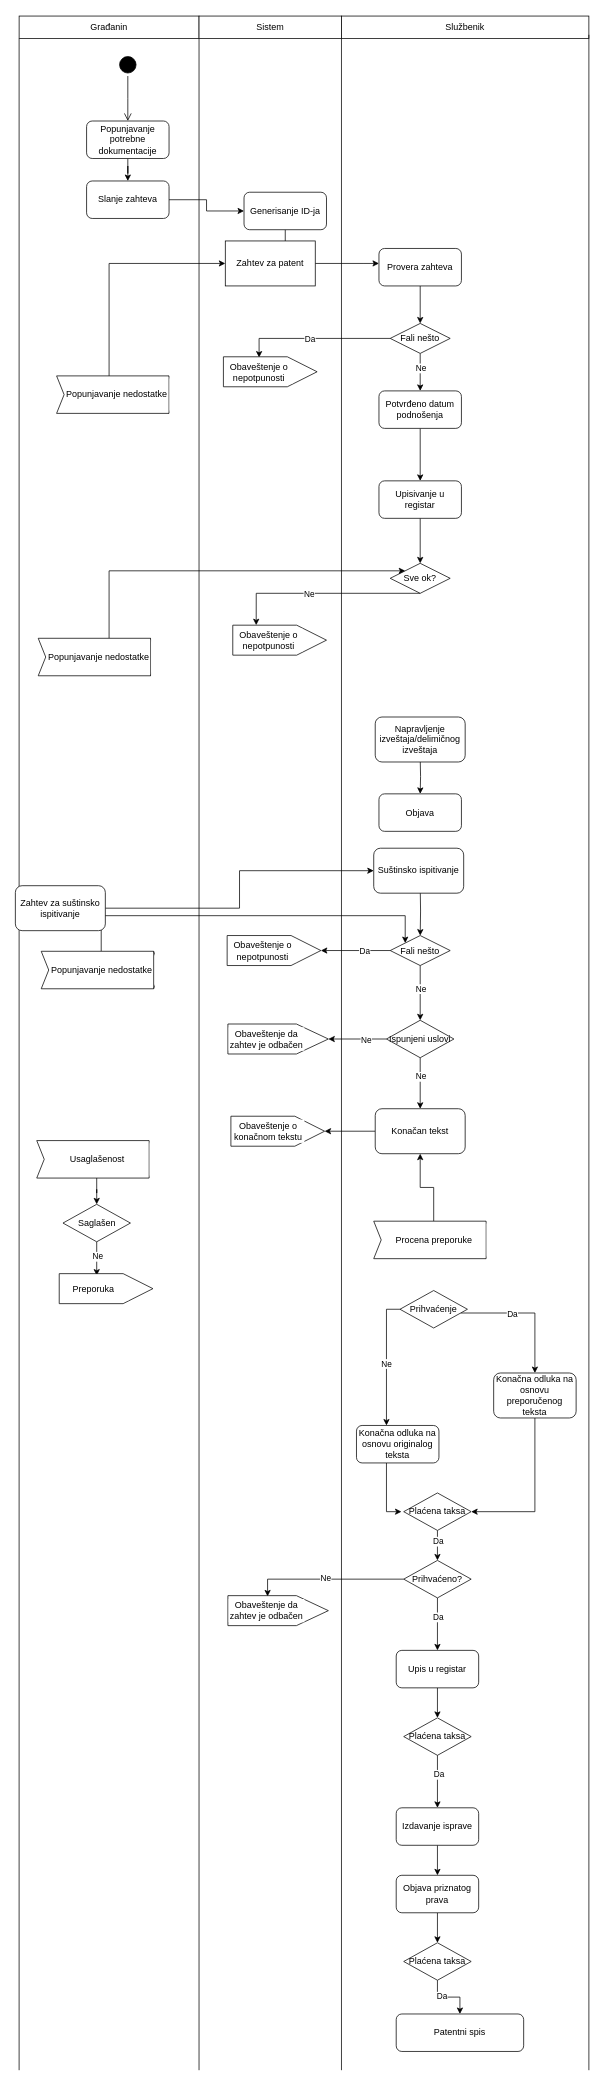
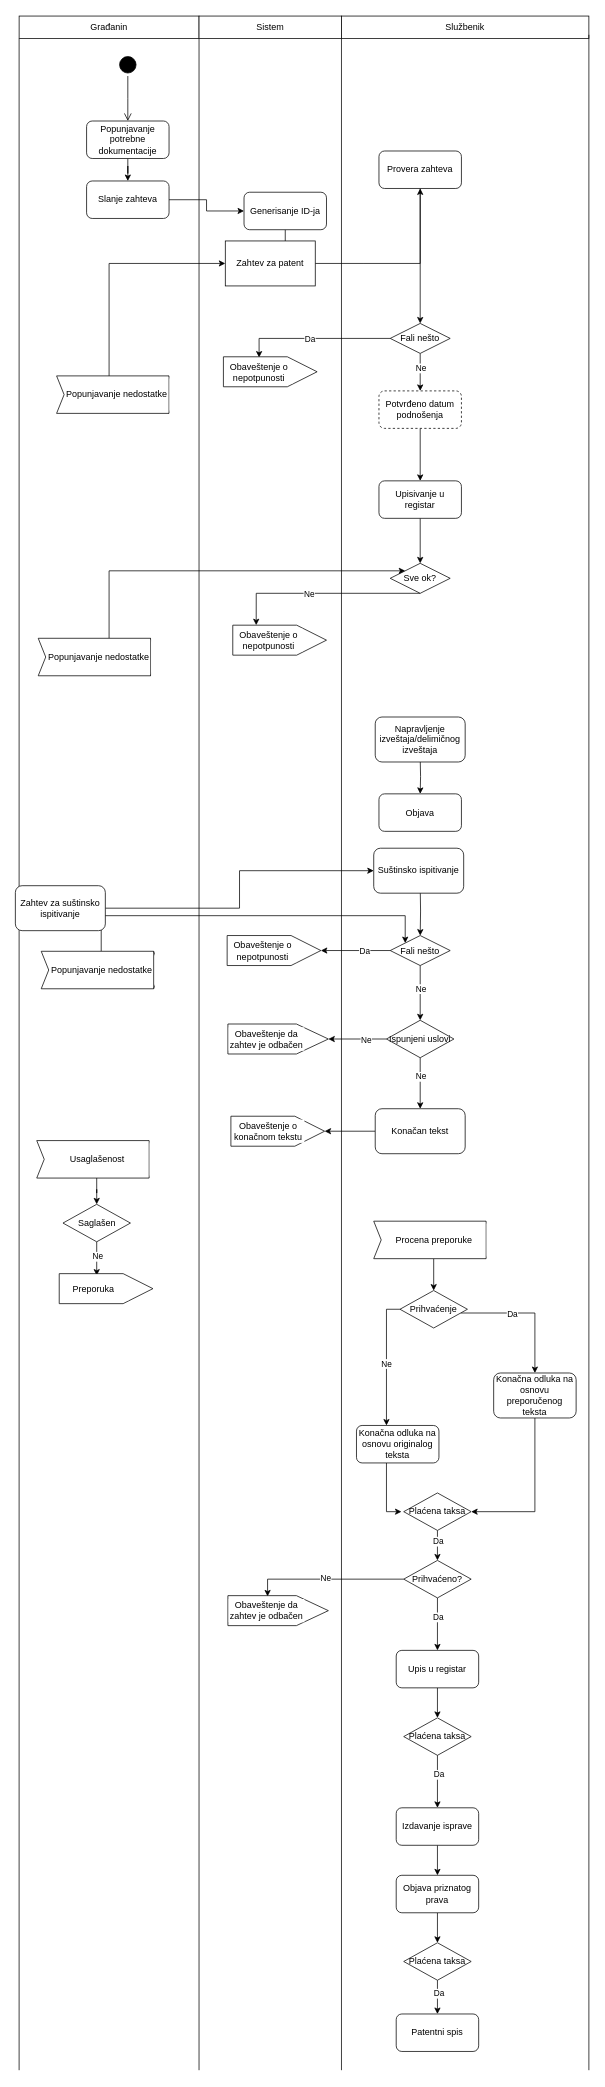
(420, 267) -> (420, 169)
(420, 409) -> (420, 409)
(430, 1187) -> (434, 1272)
(460, 2033) -> (438, 2033)
